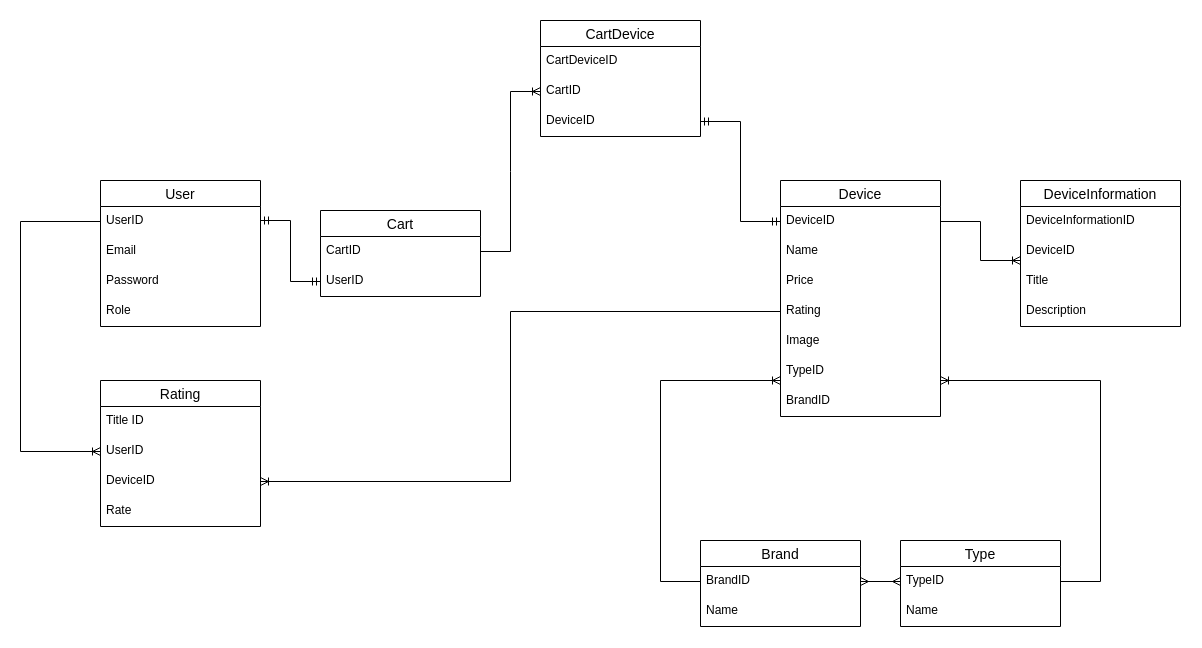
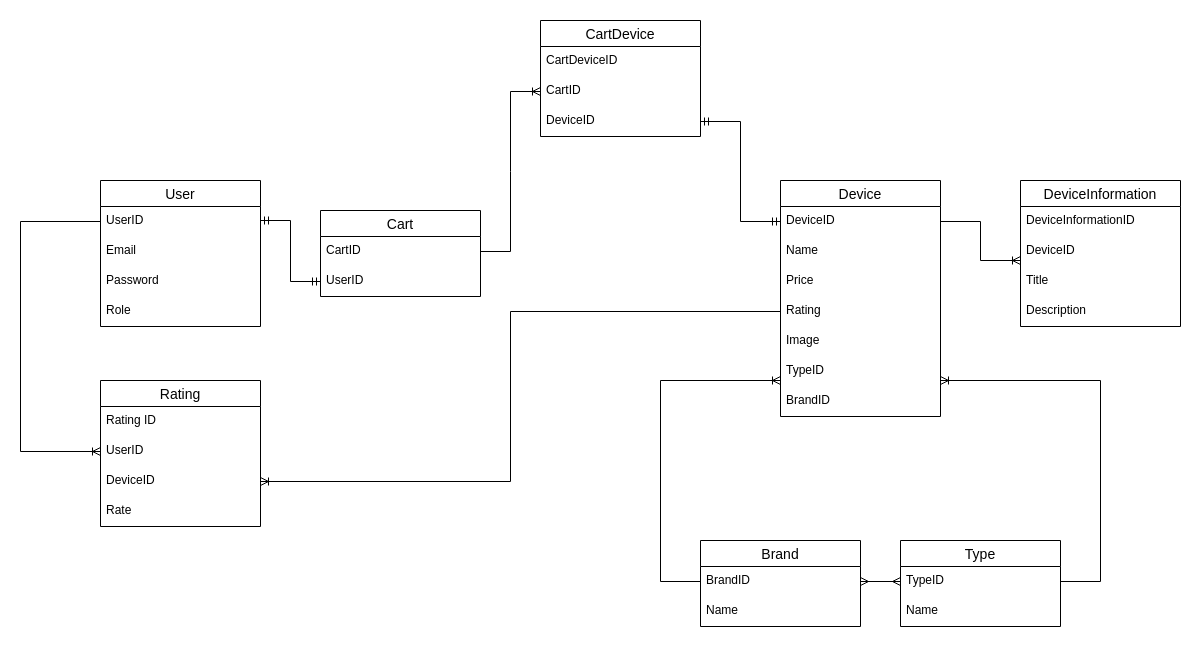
(128, 420) -> (133, 420)
